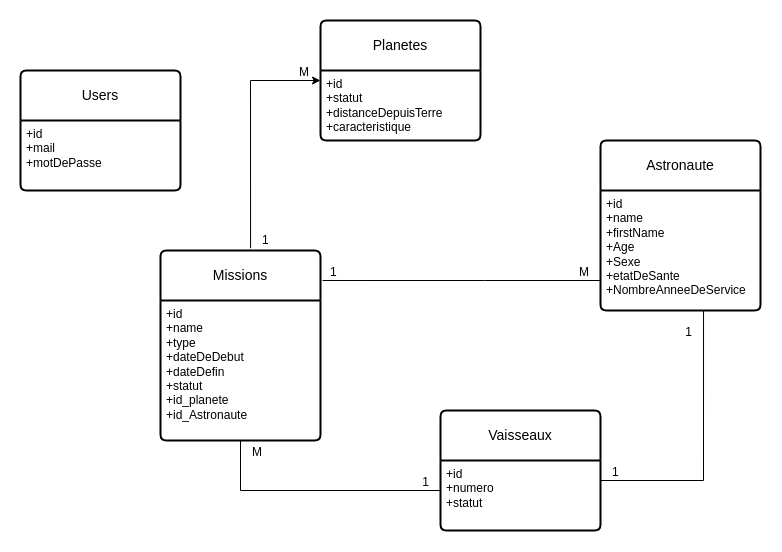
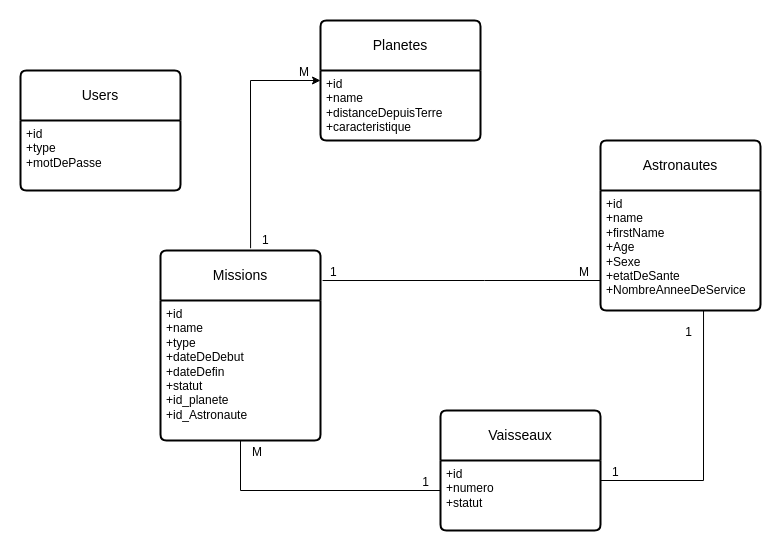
(391, 106) -> (391, 106)
(63, 149) -> (63, 149)
(681, 166) -> (681, 166)
